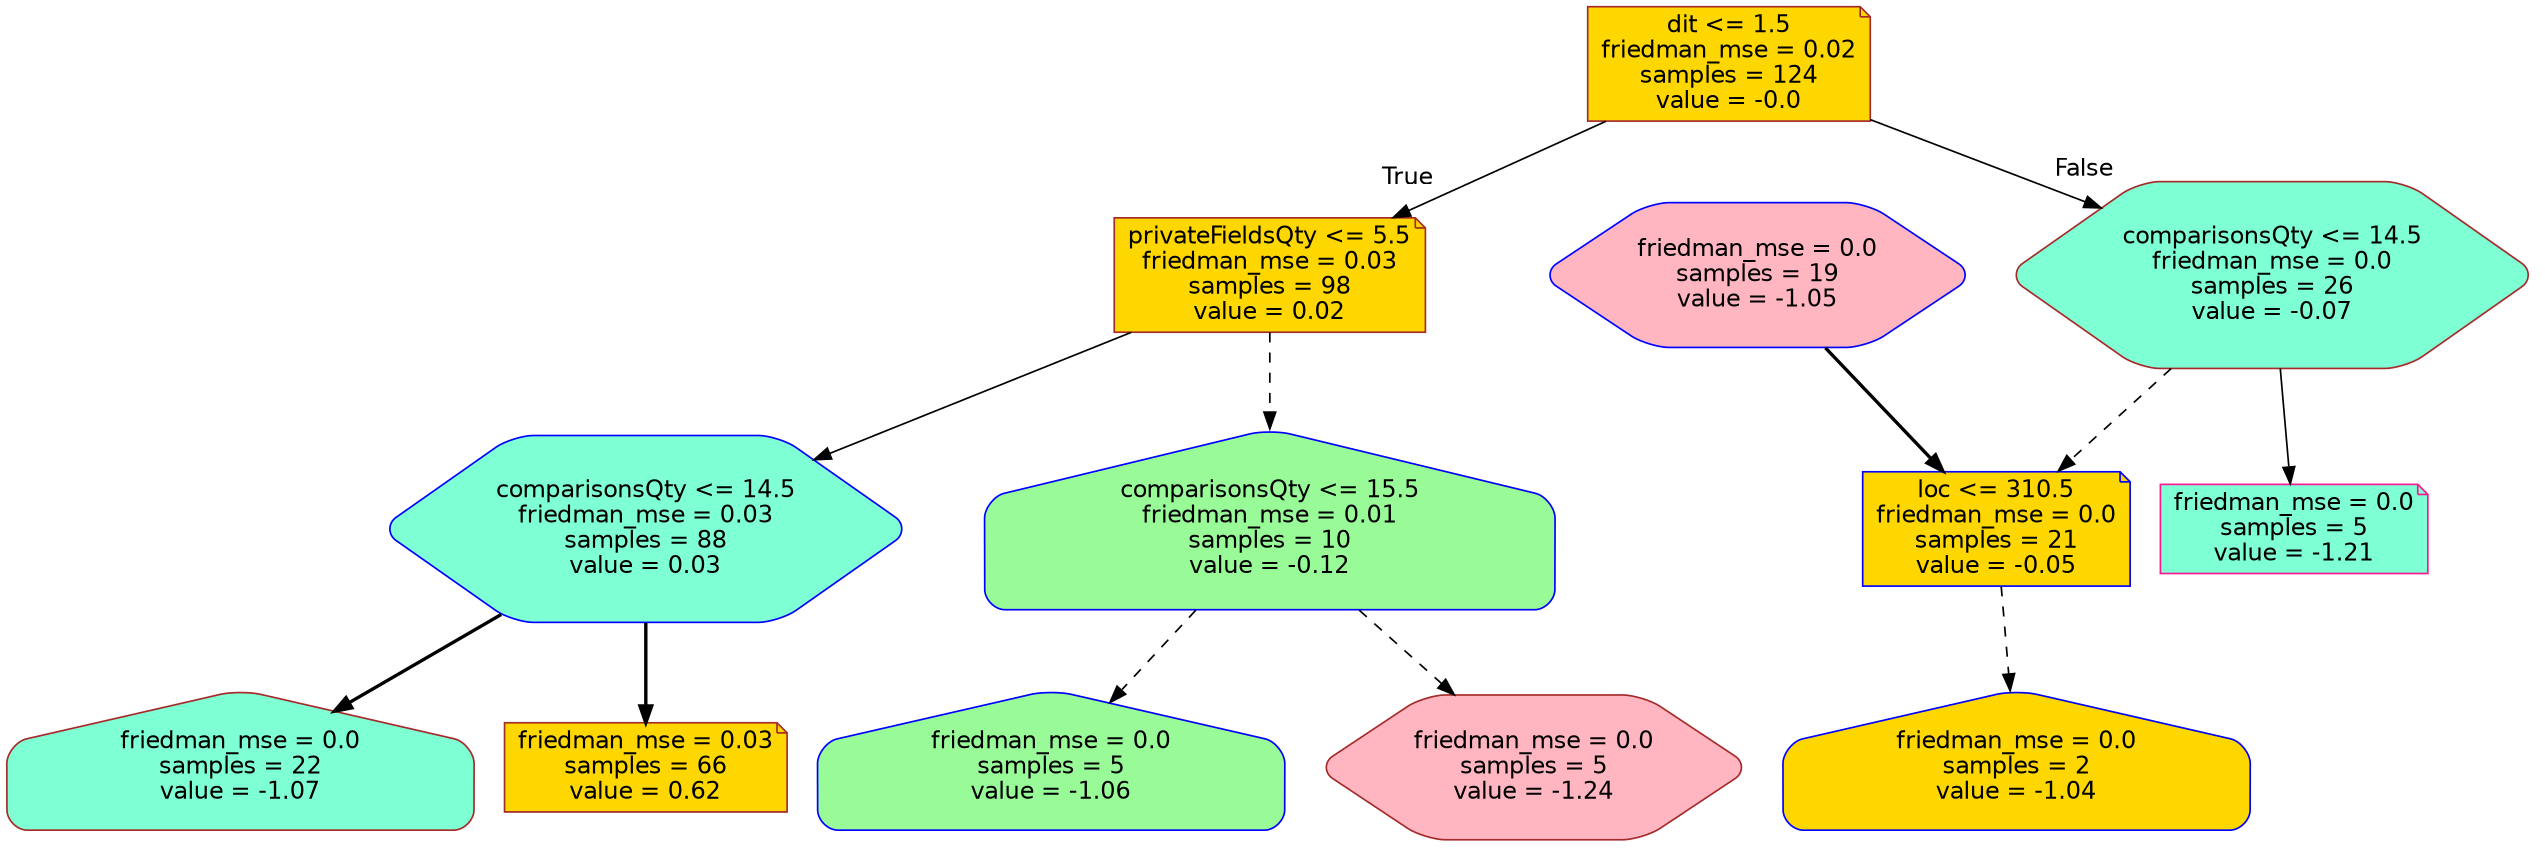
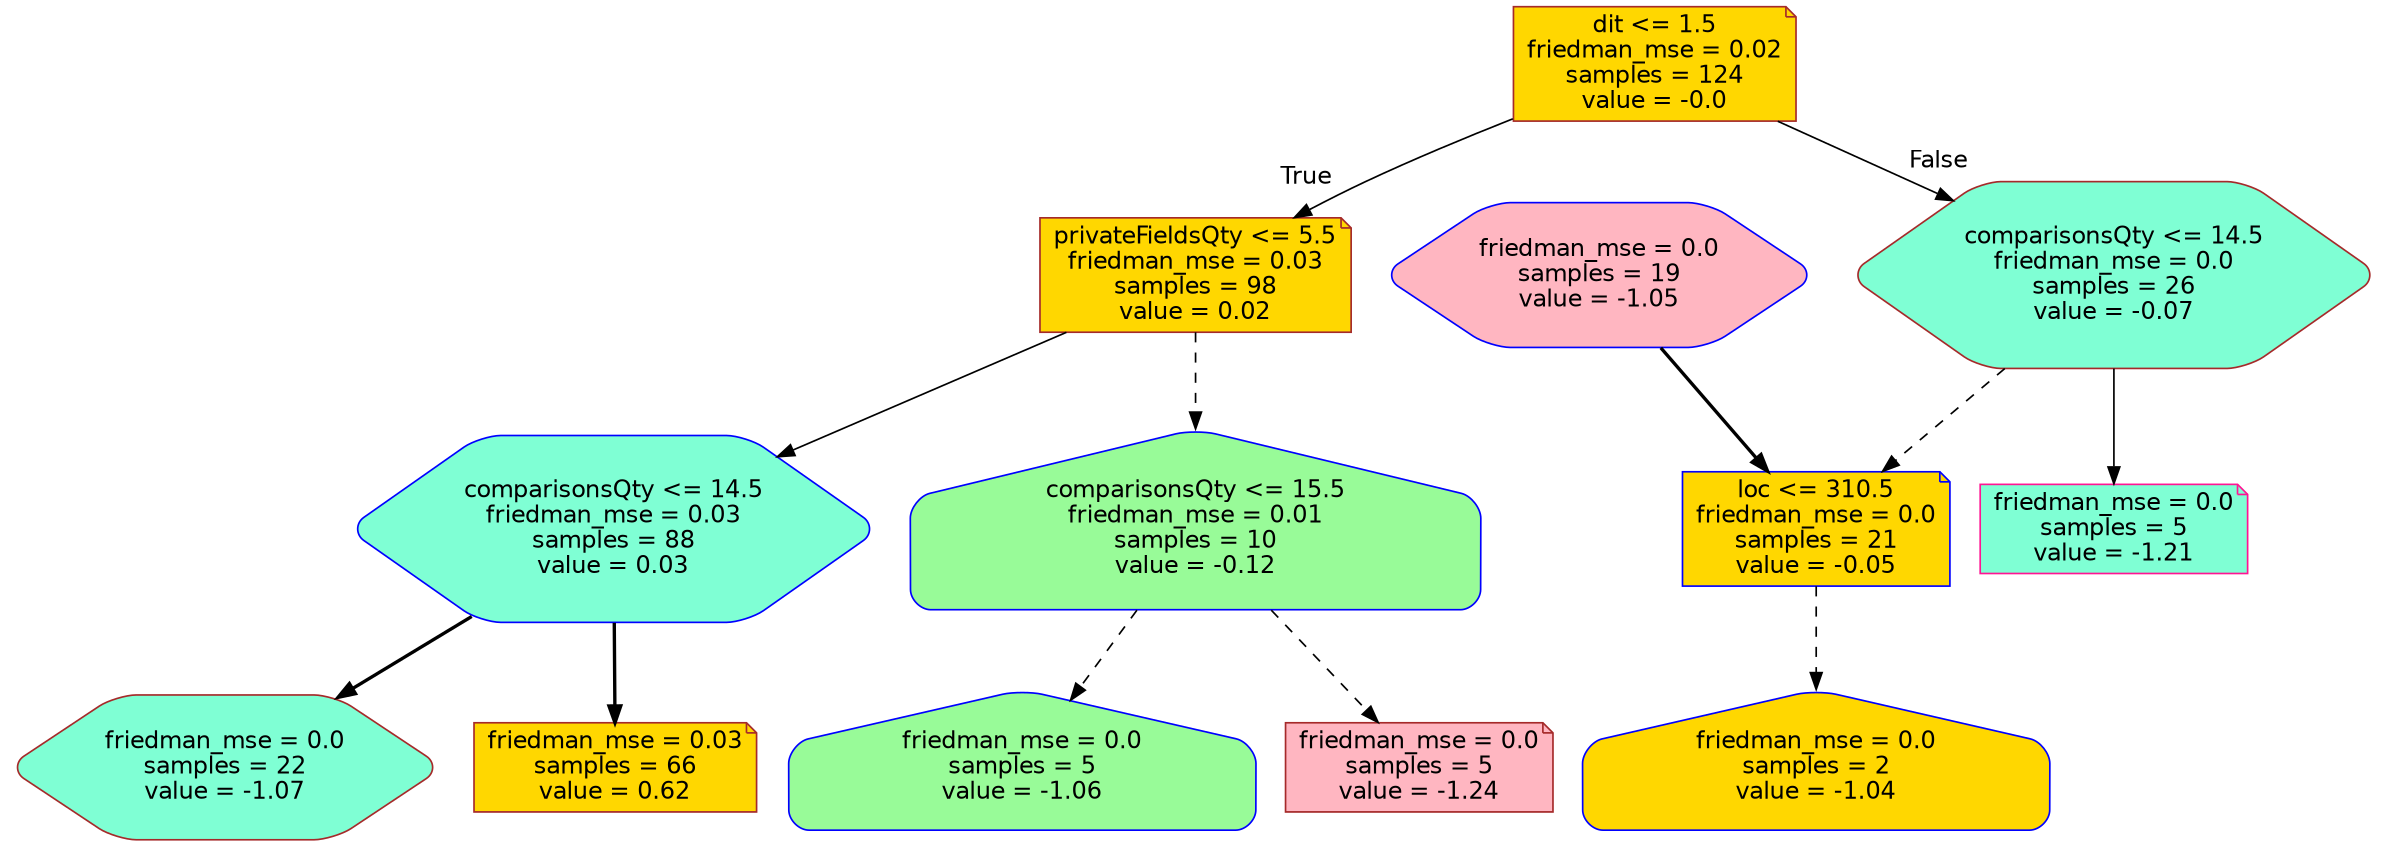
(240, 767) -> (225, 767)
(1534, 767) -> (1419, 767)
